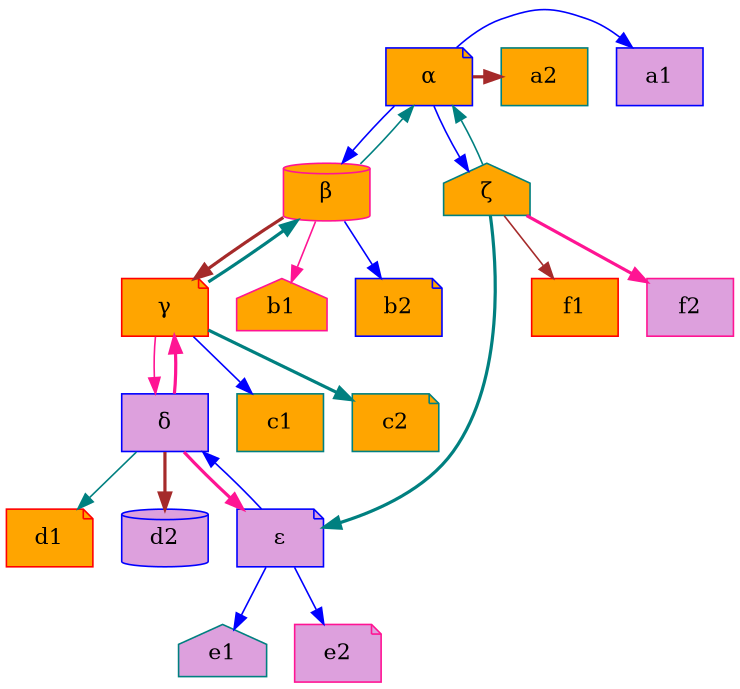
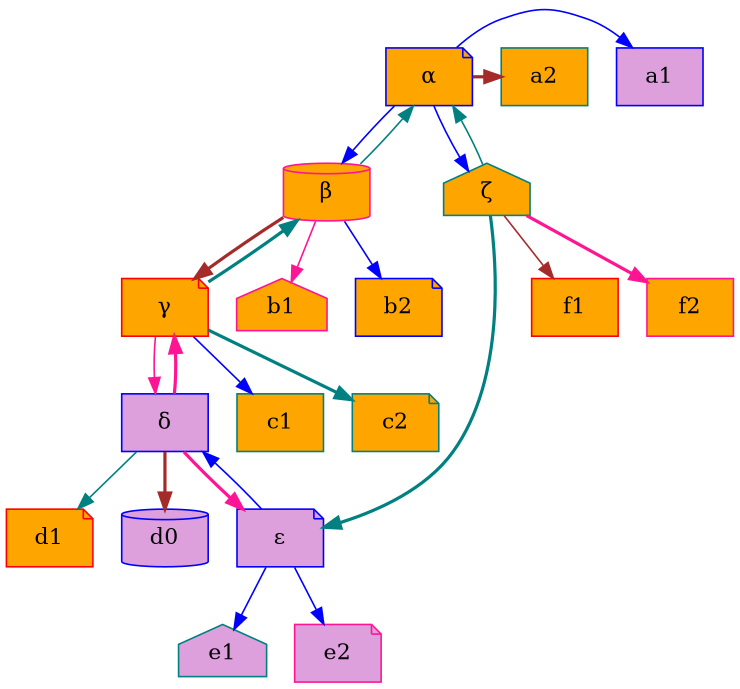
(690, 307) -> (690, 307)
(165, 538) -> (165, 538)
